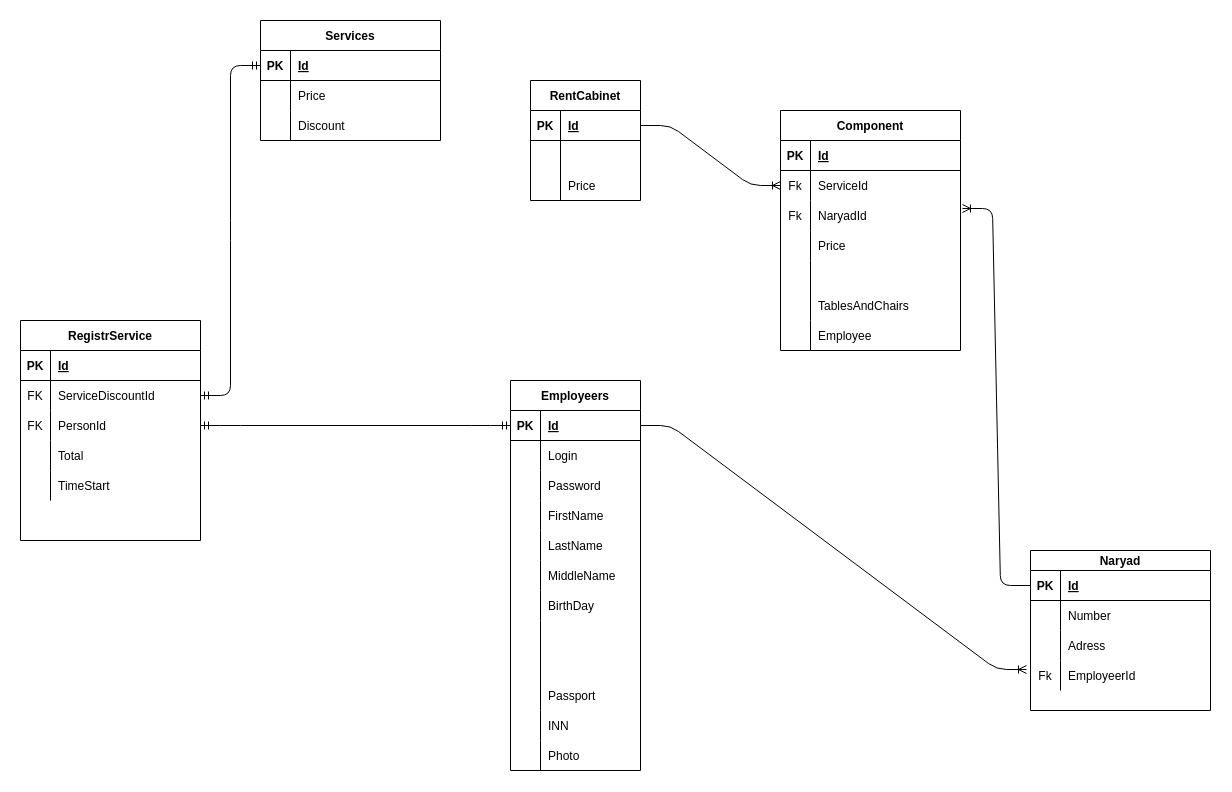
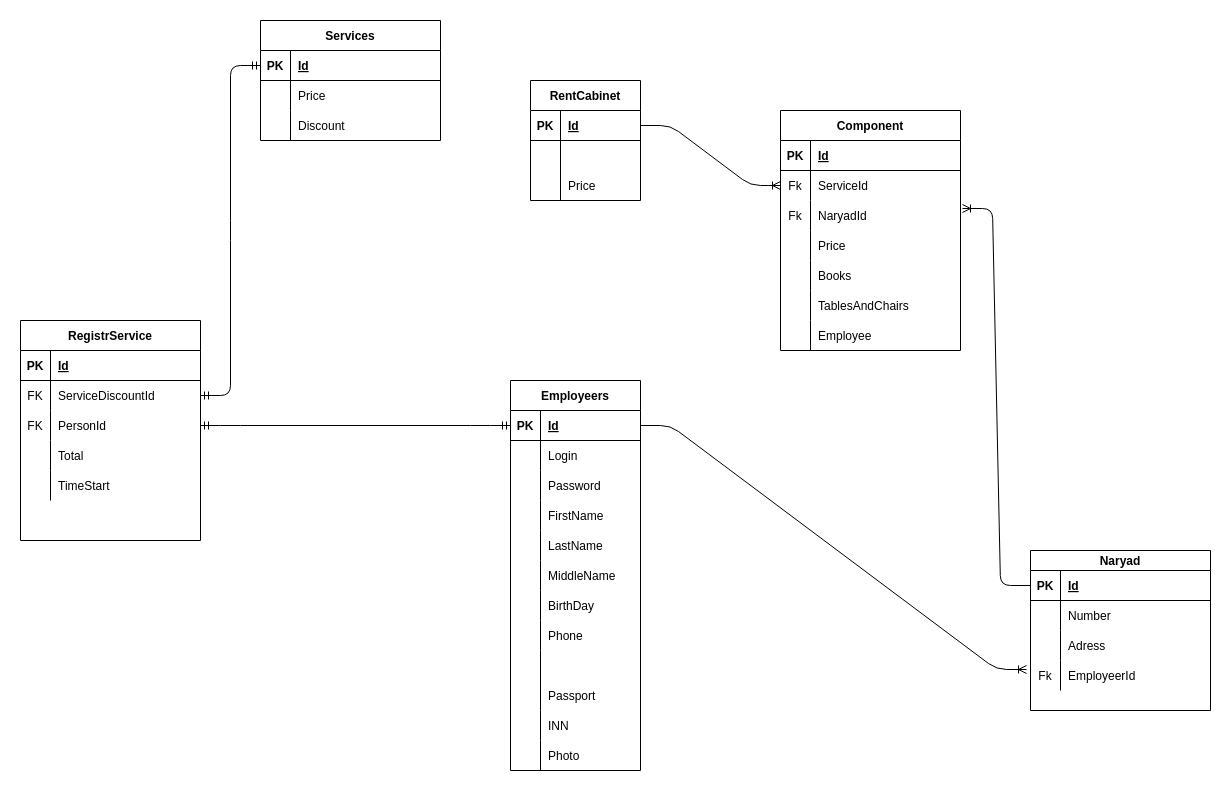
none -> (886, 276)
none -> (591, 636)
